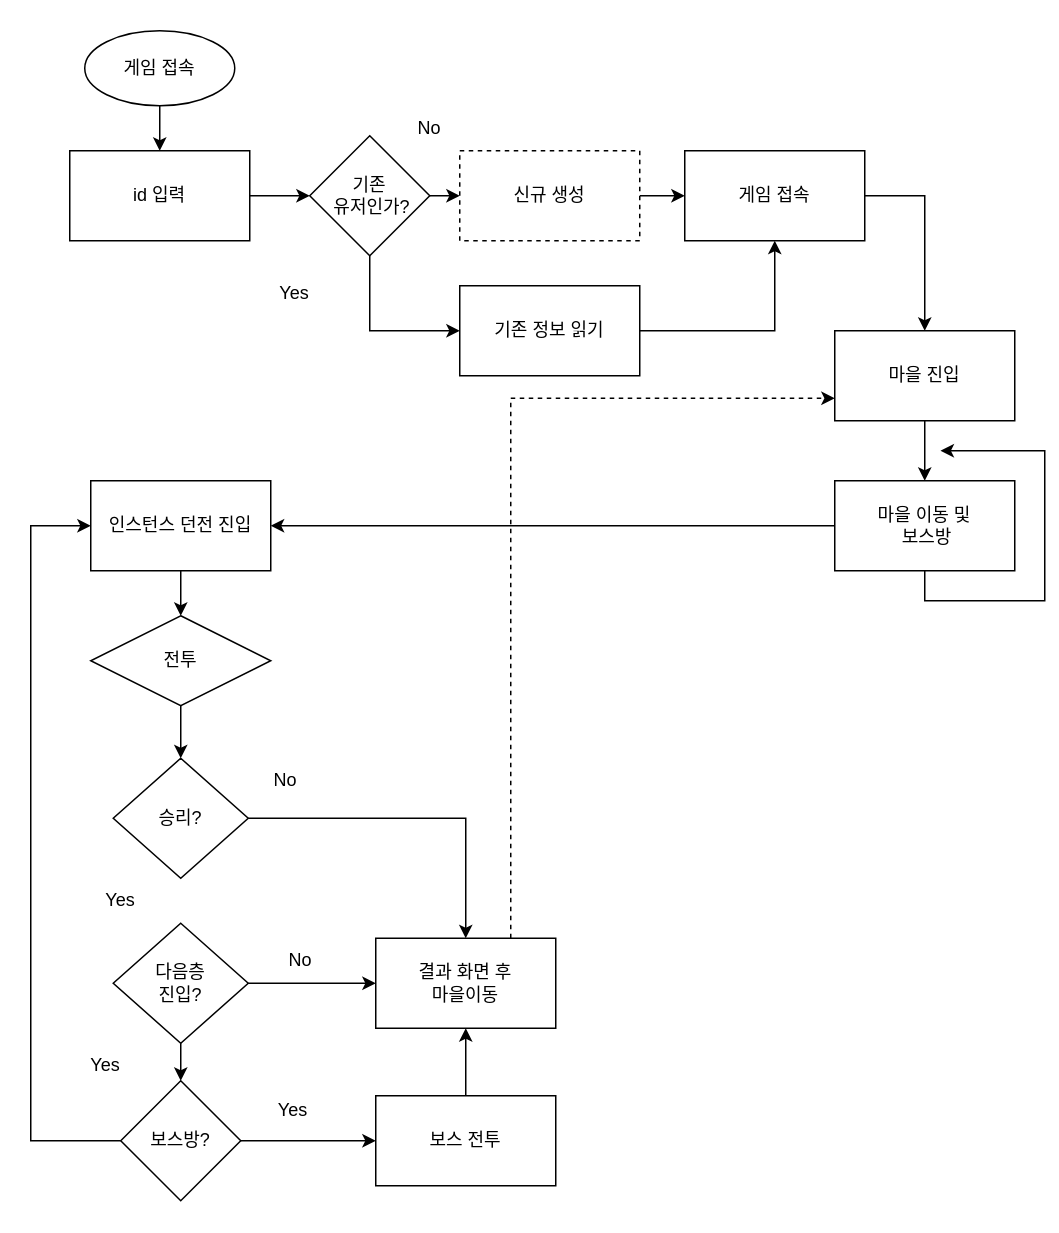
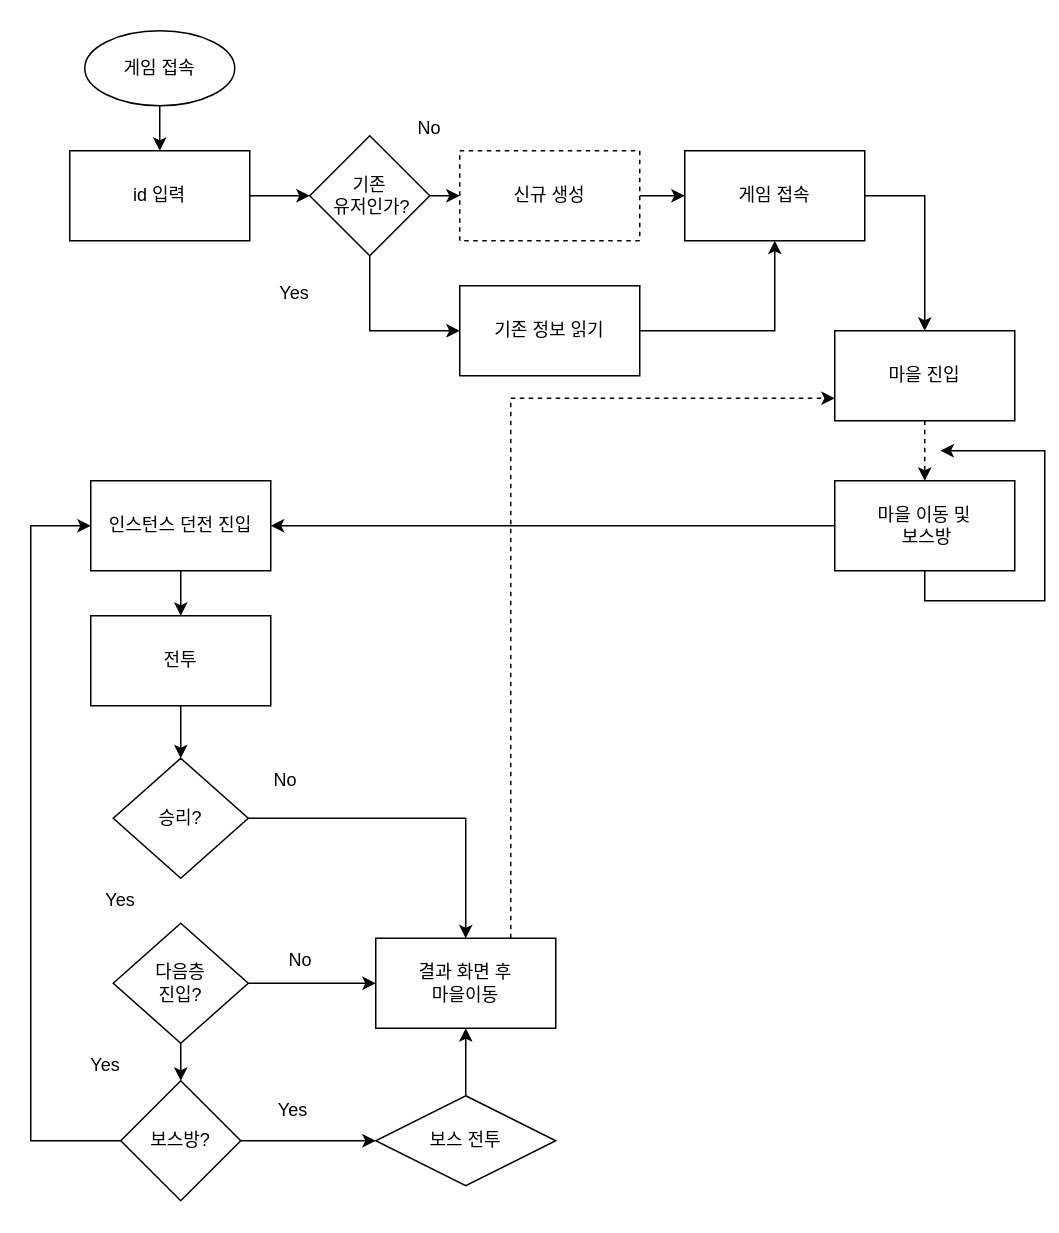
(925, 445) -> (925, 445)
(181, 661) -> (181, 661)
(466, 1141) -> (466, 1141)
